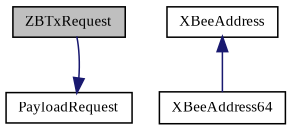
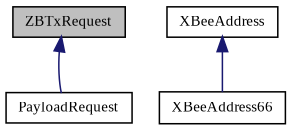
(79, 57) -> (59, 73)
(222, 108) -> (222, 108)
